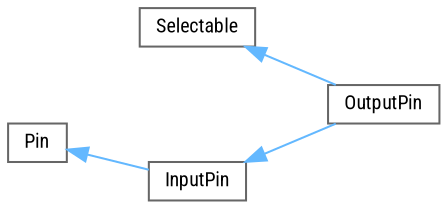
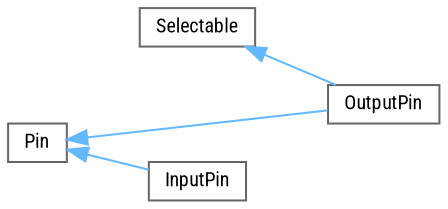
(300, 139) -> (207, 124)
